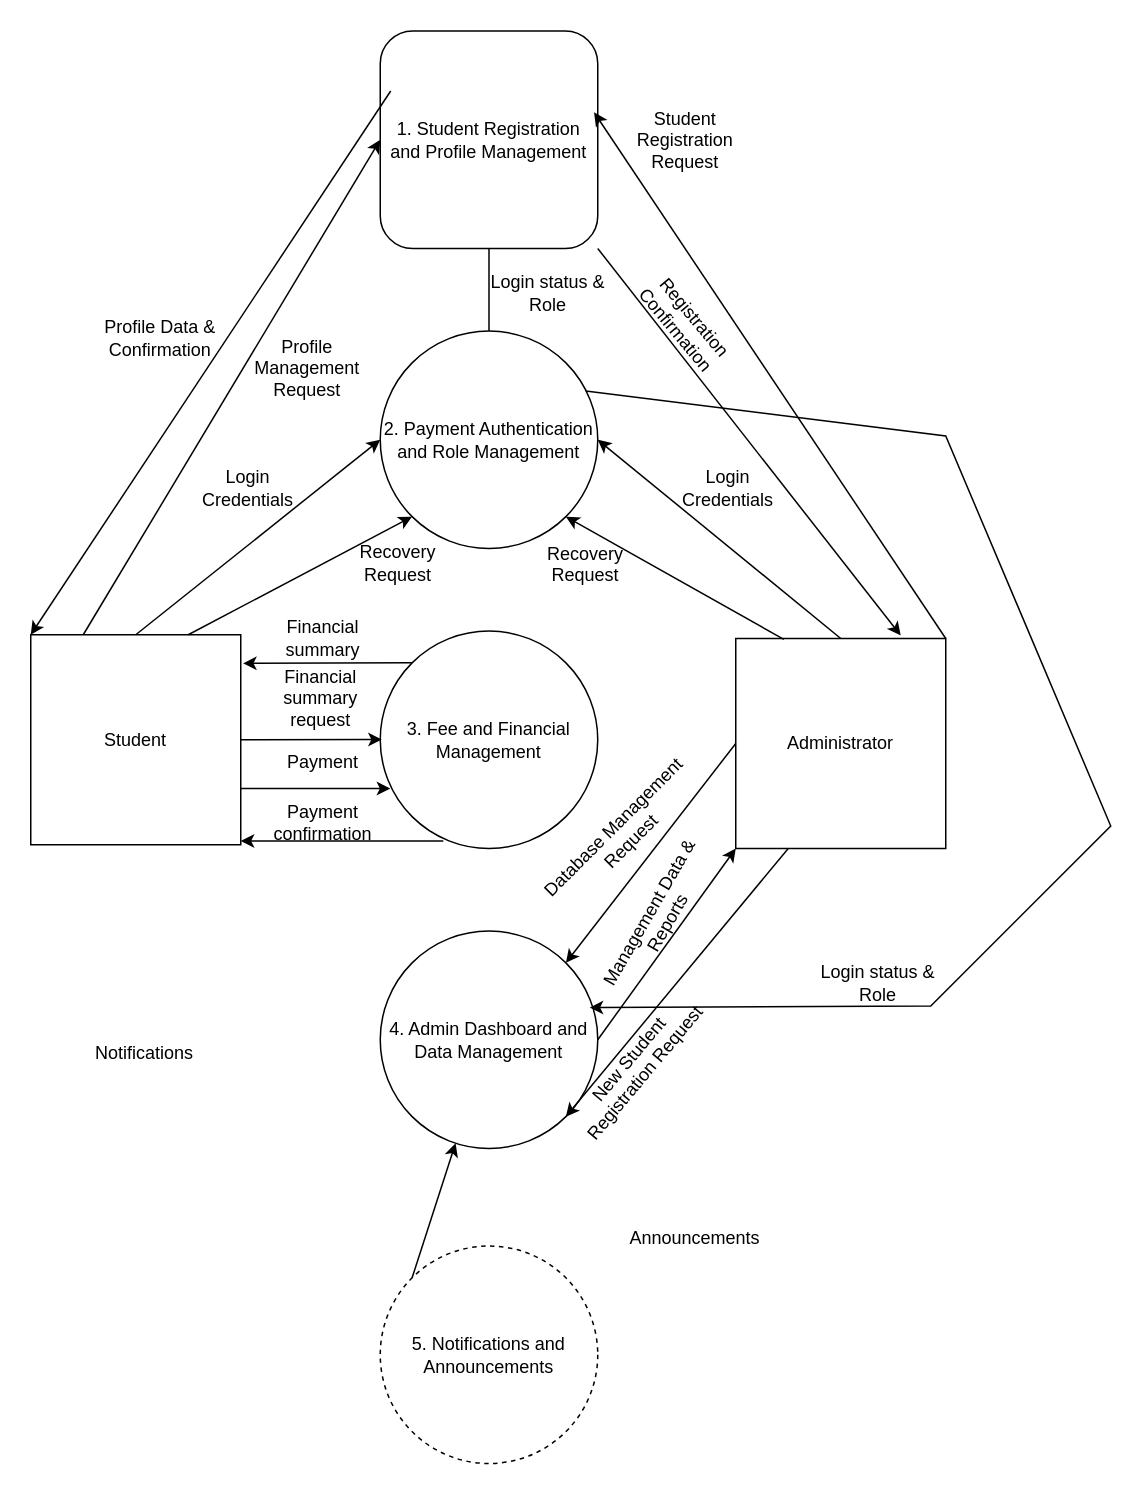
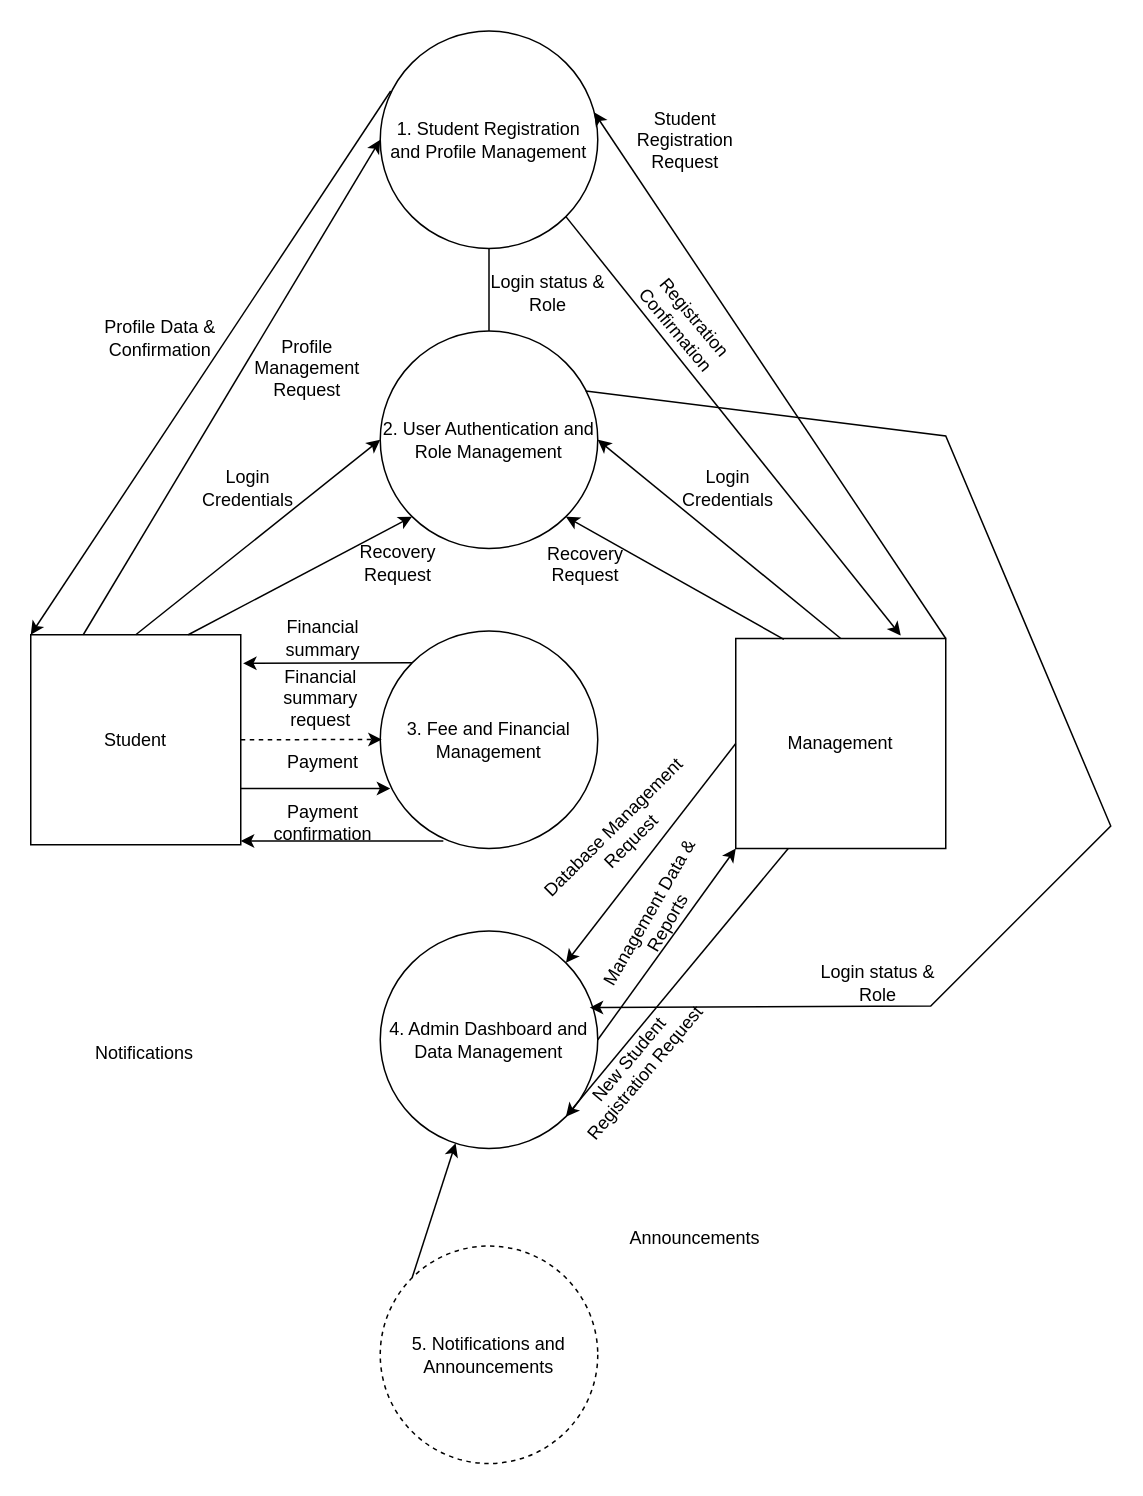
(489, 140) -> (489, 140)
(489, 440) -> (489, 440)
(305, 739) -> (305, 739)
(841, 743) -> (841, 743)
